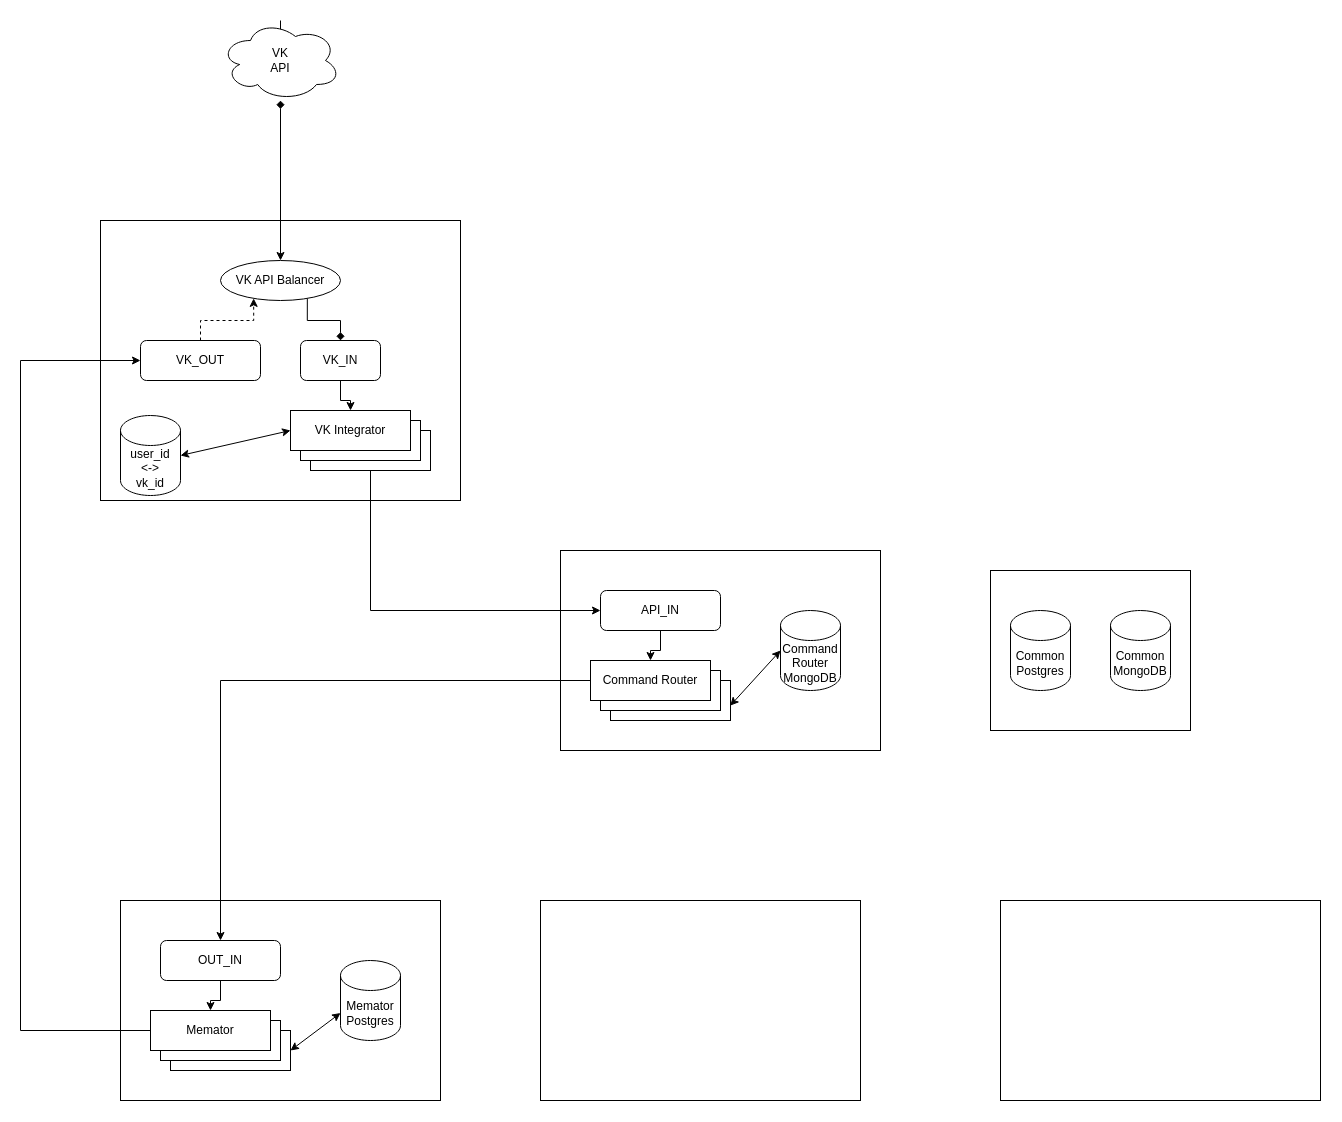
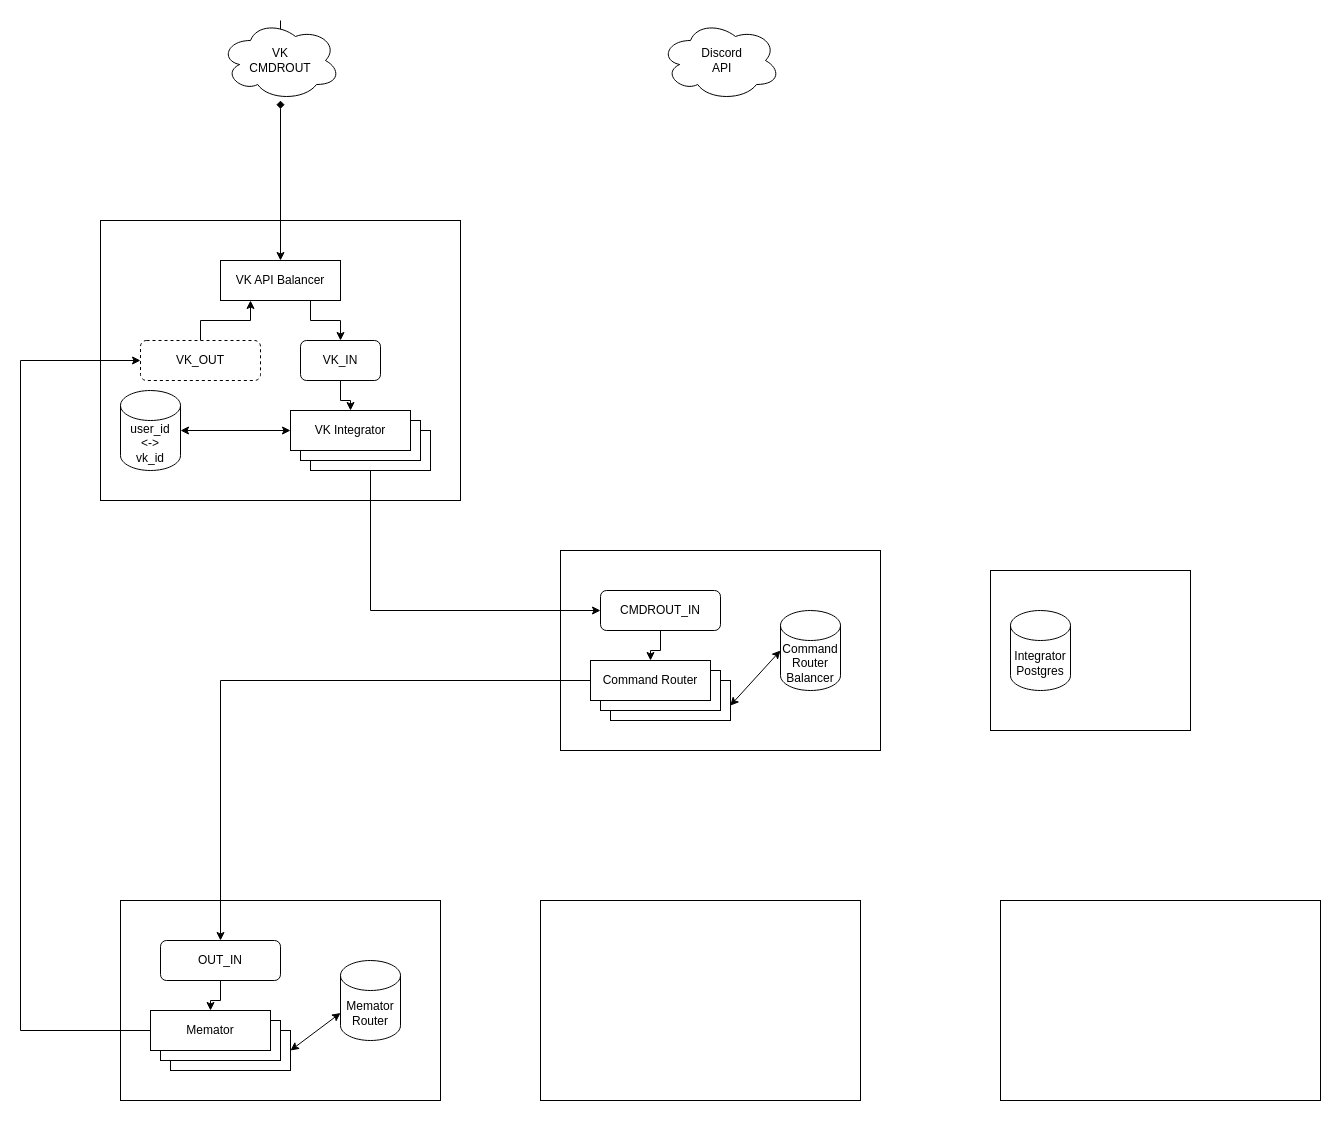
(281, 61) -> (281, 61)
none -> (721, 61)
(281, 281) -> (281, 281)
(225, 321) -> (222, 321)
(341, 332) -> (341, 332)
(201, 361) -> (201, 361)
(151, 456) -> (151, 431)
(661, 611) -> (661, 611)
(1141, 651) -> none
(811, 664) -> (811, 664)
(1041, 664) -> (1041, 664)
(371, 1014) -> (371, 1014)
